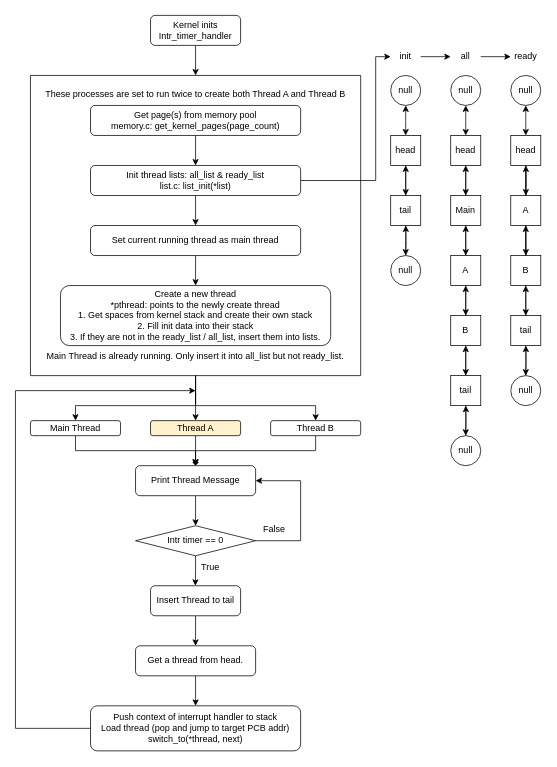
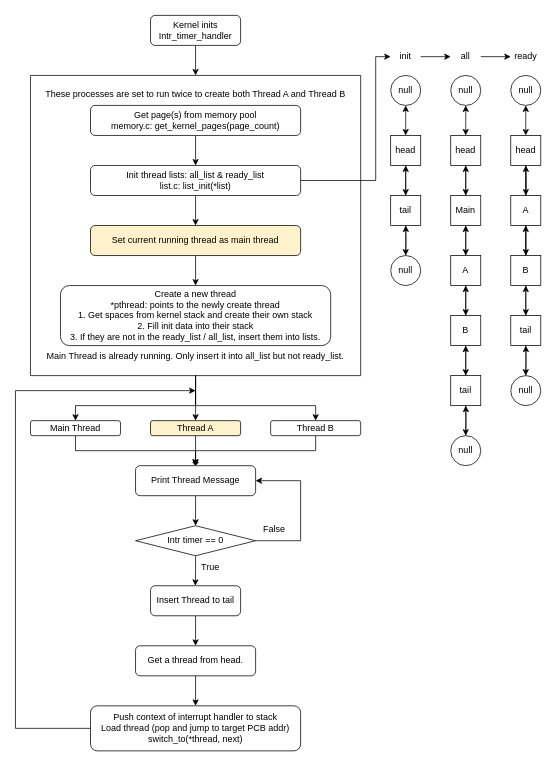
(195, 240) -> (195, 240)
